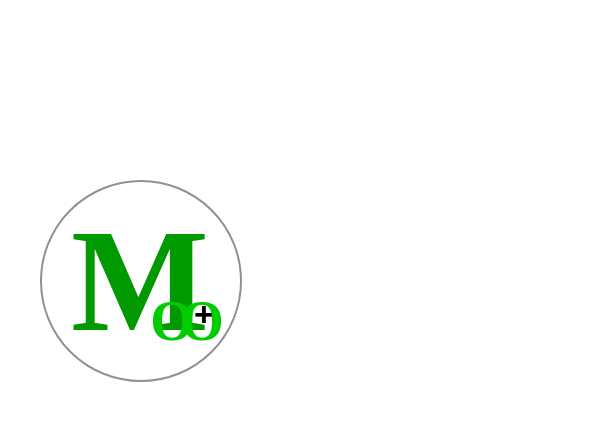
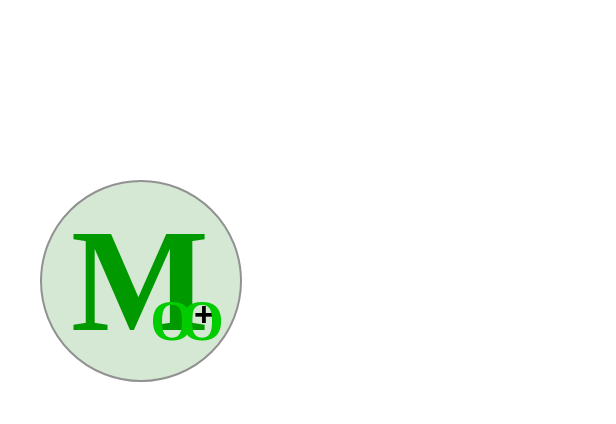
(141, 281) -> (141, 281)
